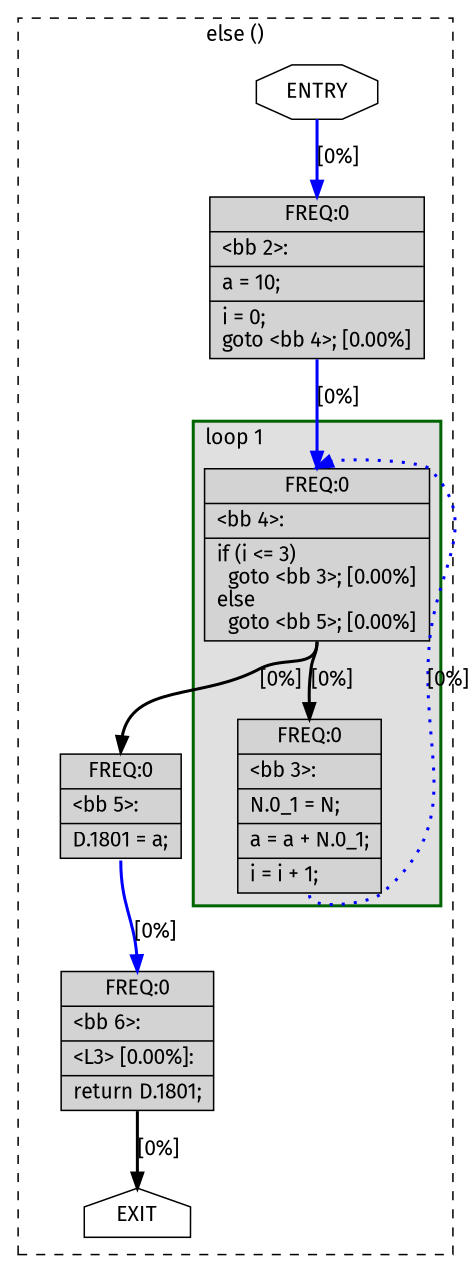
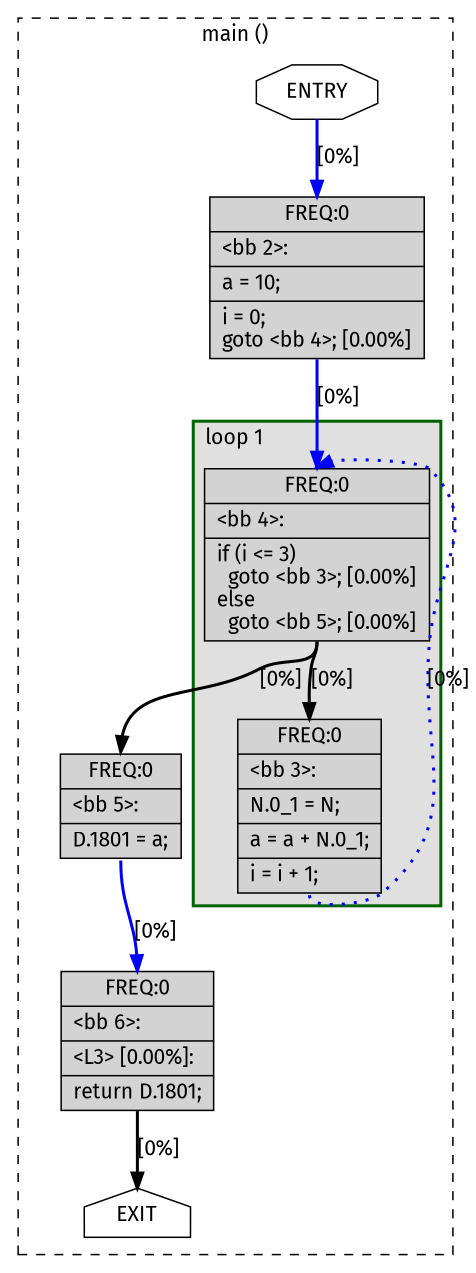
(236, 35) -> (236, 35)
